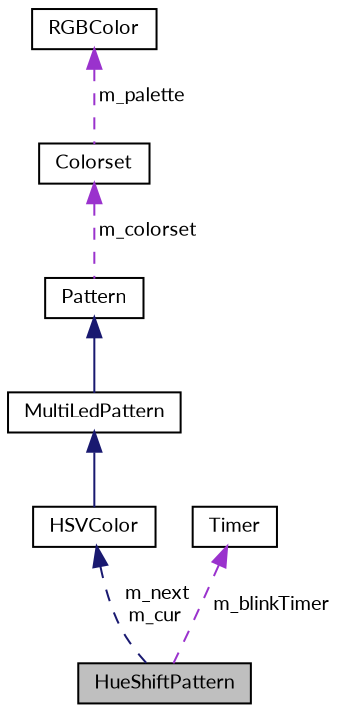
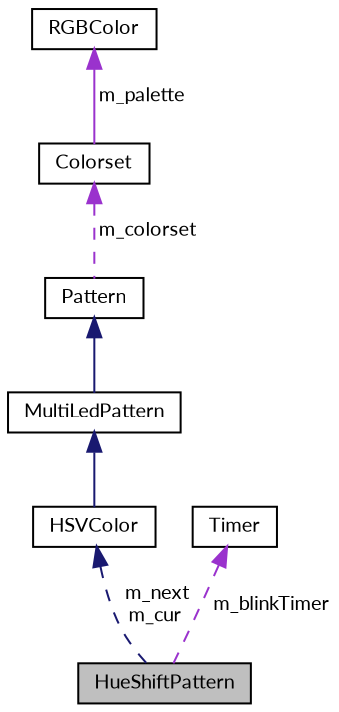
(94, 107) -> (94, 107)
